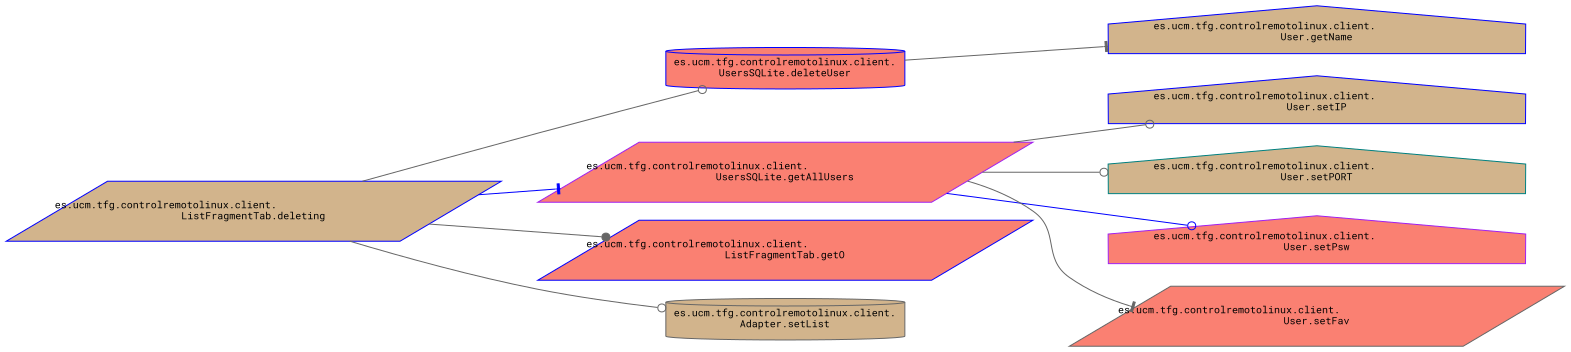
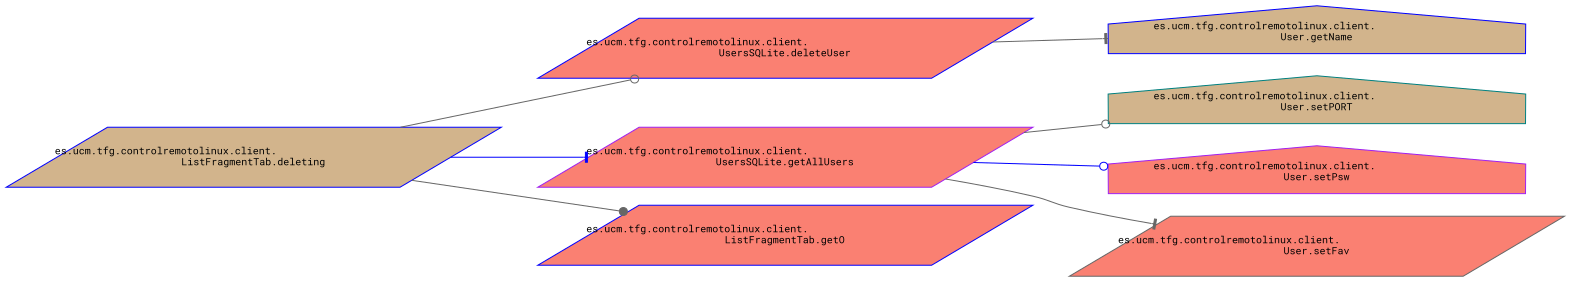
(785, 68) -> (785, 48)
(1317, 102) -> none
(785, 319) -> none
